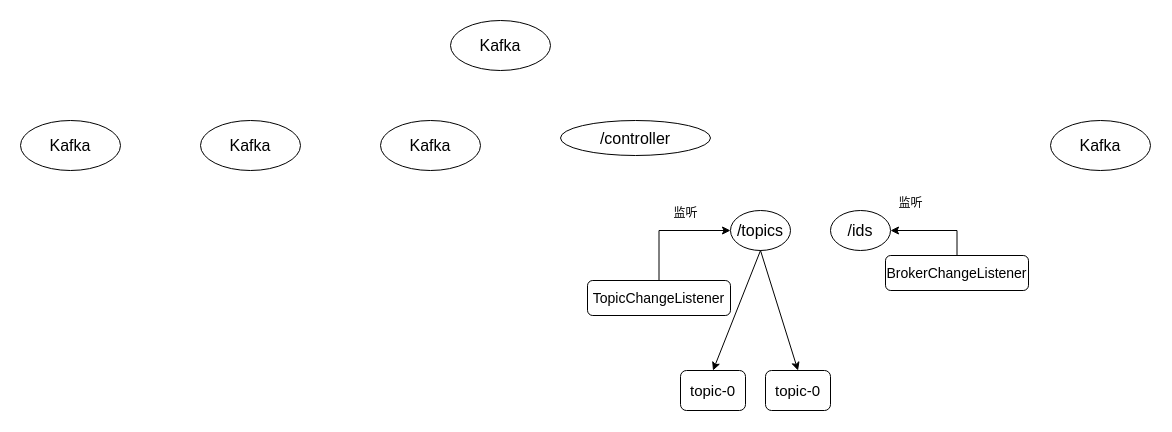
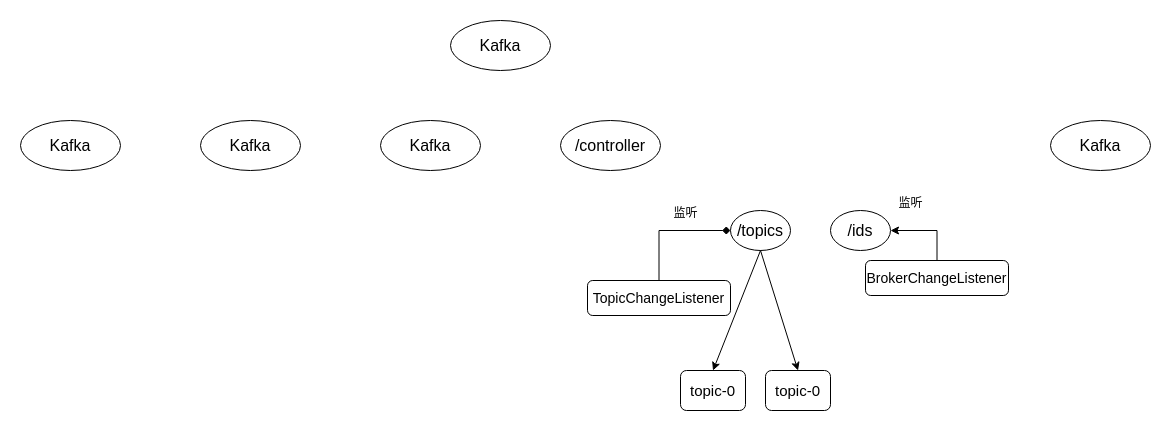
(636, 138) -> (611, 146)
(722, 231) -> (722, 231)
(957, 273) -> (937, 278)
